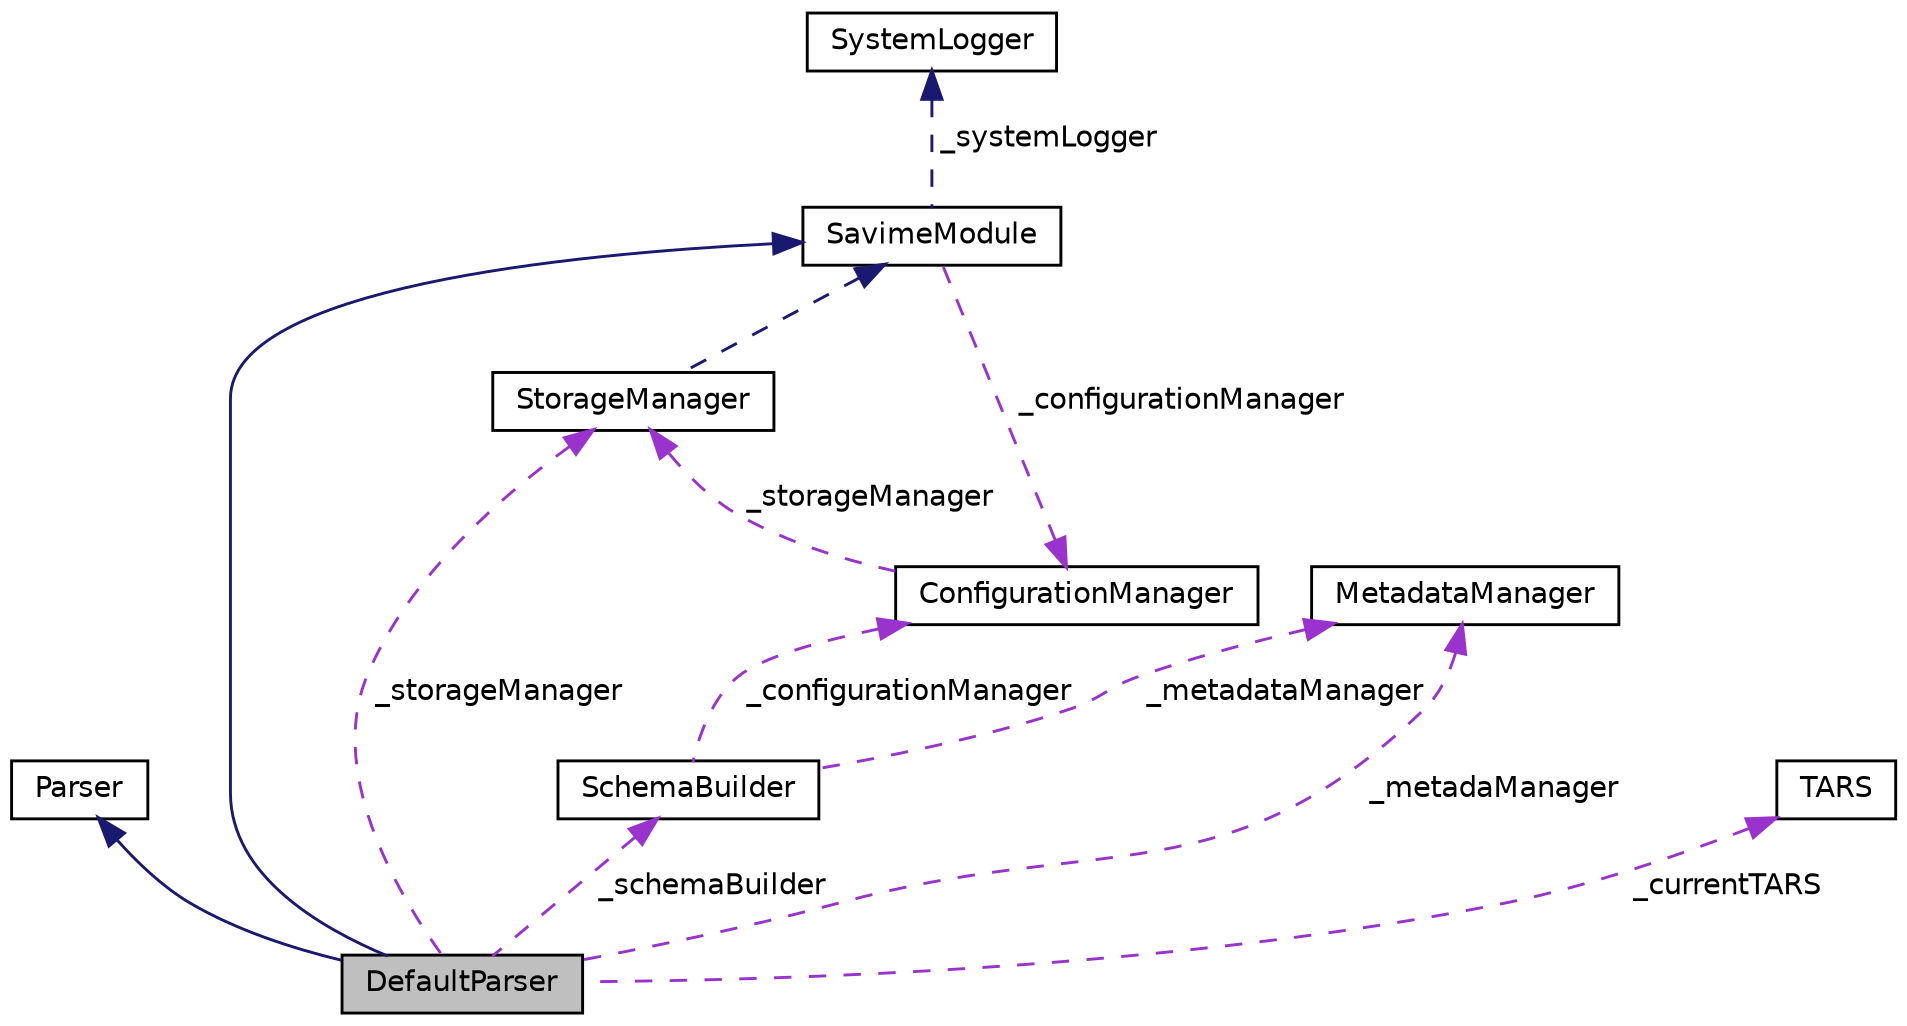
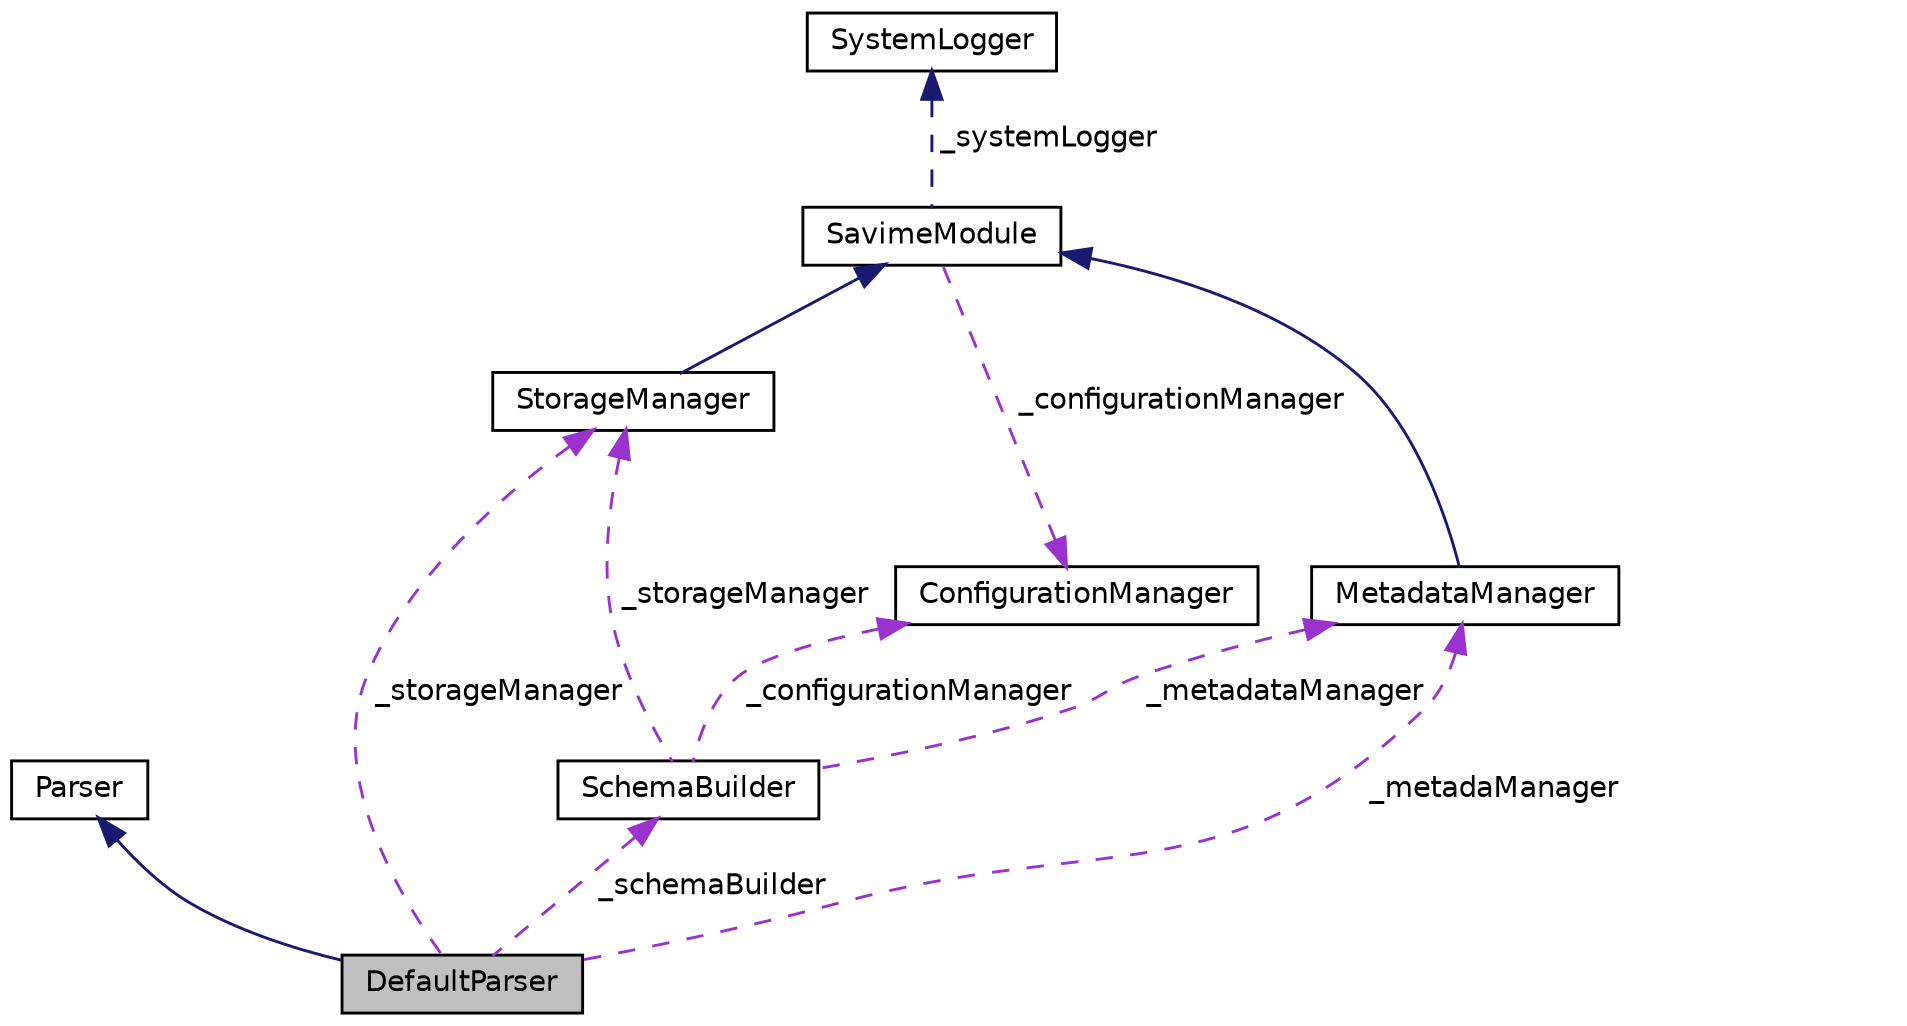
(770, 326) -> (770, 326)
(230, 421) -> (1328, 352)
(771, 532) -> (612, 616)
(1836, 790) -> none
